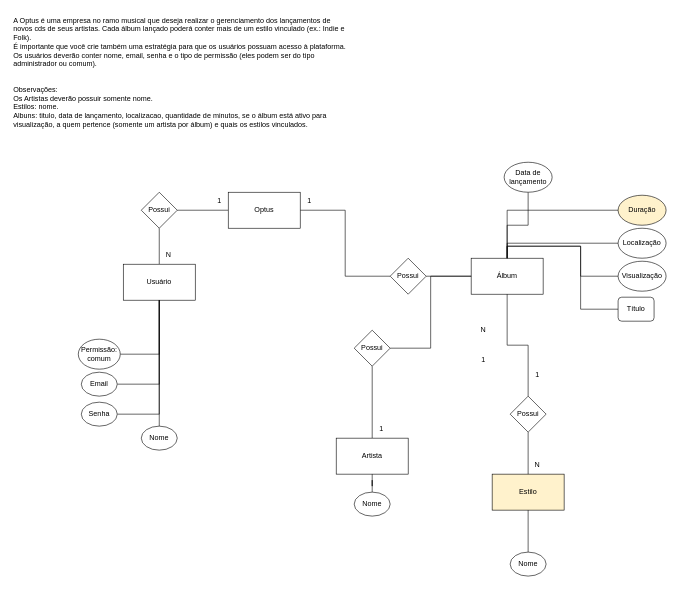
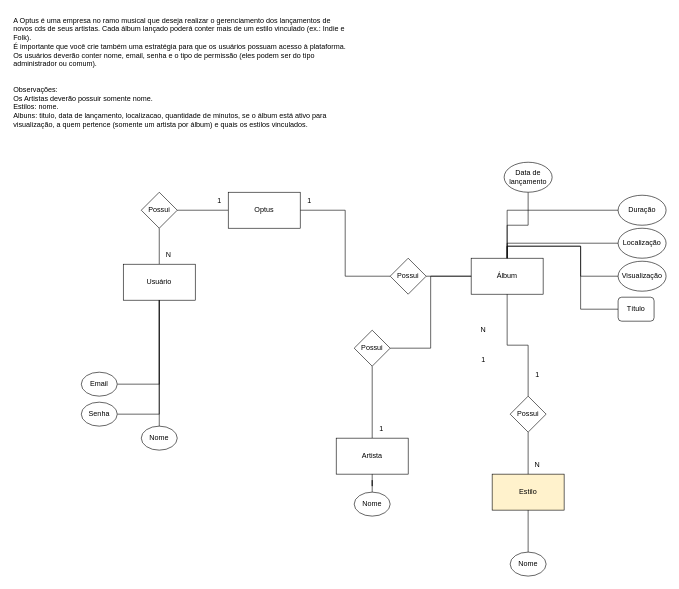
(642, 210) -> (642, 210)
(99, 354) -> none
(138, 354) -> none
